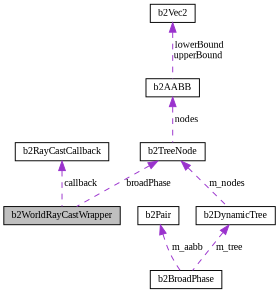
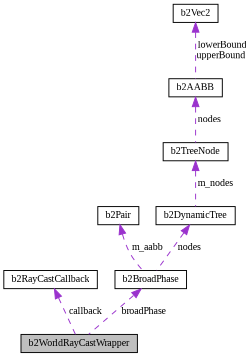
(113, 186) -> (111, 315)
(229, 248) -> (188, 248)
